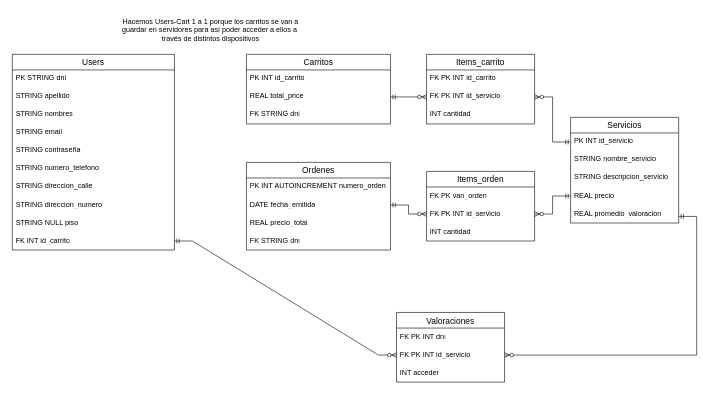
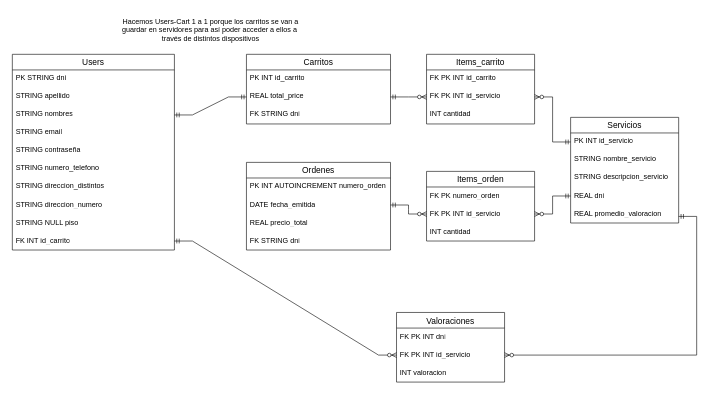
none -> (210, 106)
(56, 186) -> (64, 186)
(458, 195) -> (464, 195)
(594, 195) -> (588, 195)
(421, 372) -> (425, 372)
